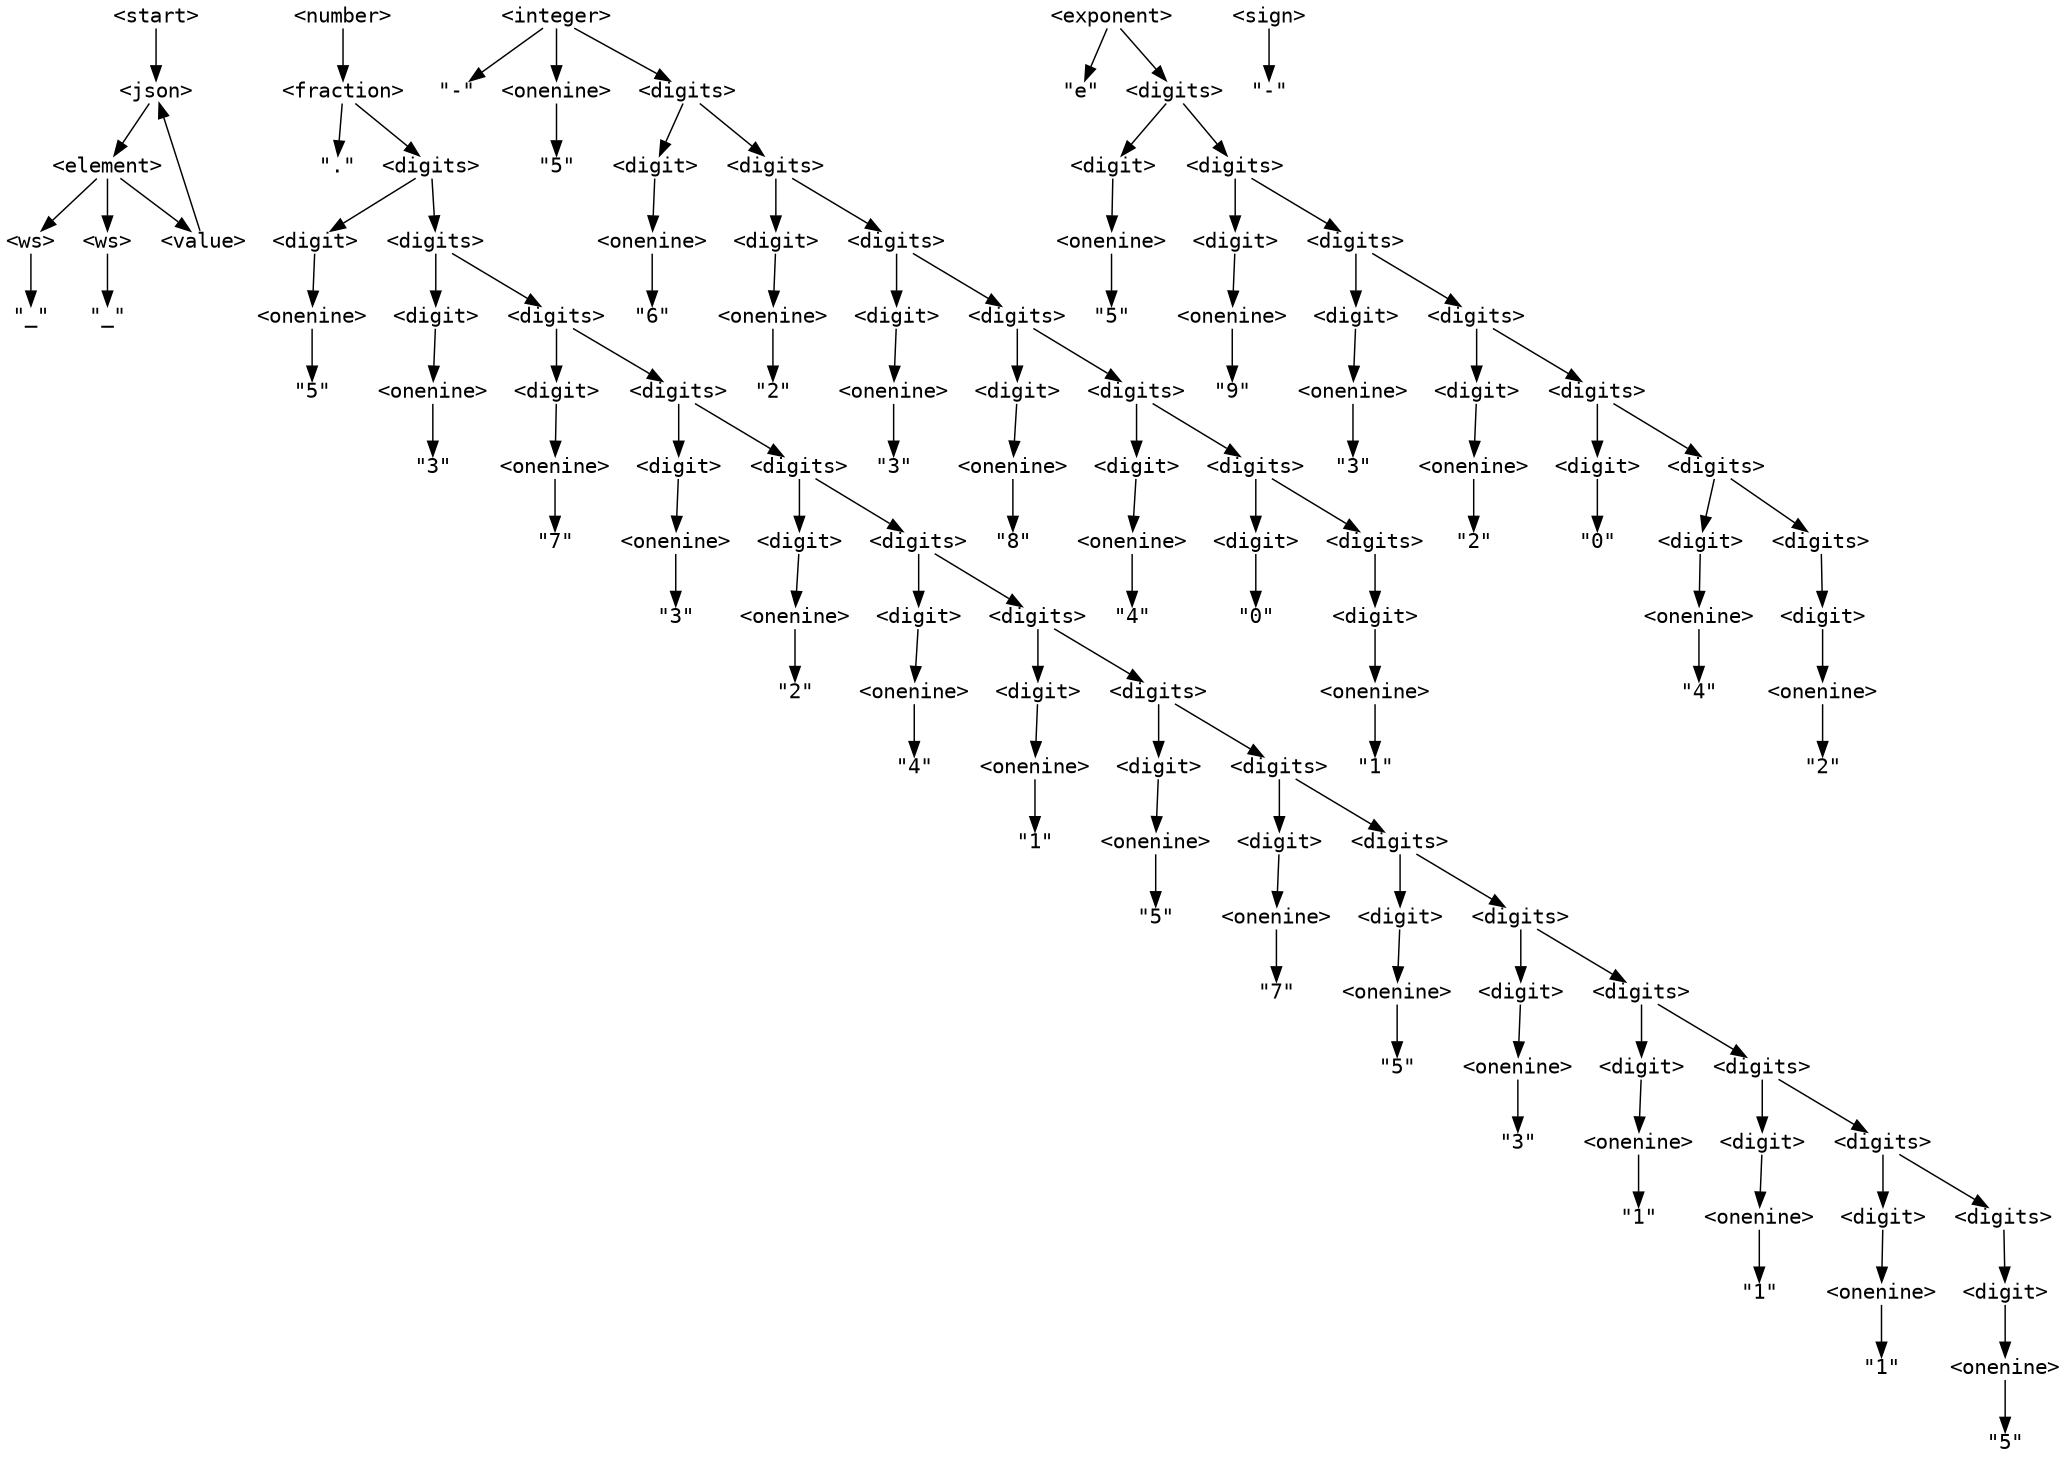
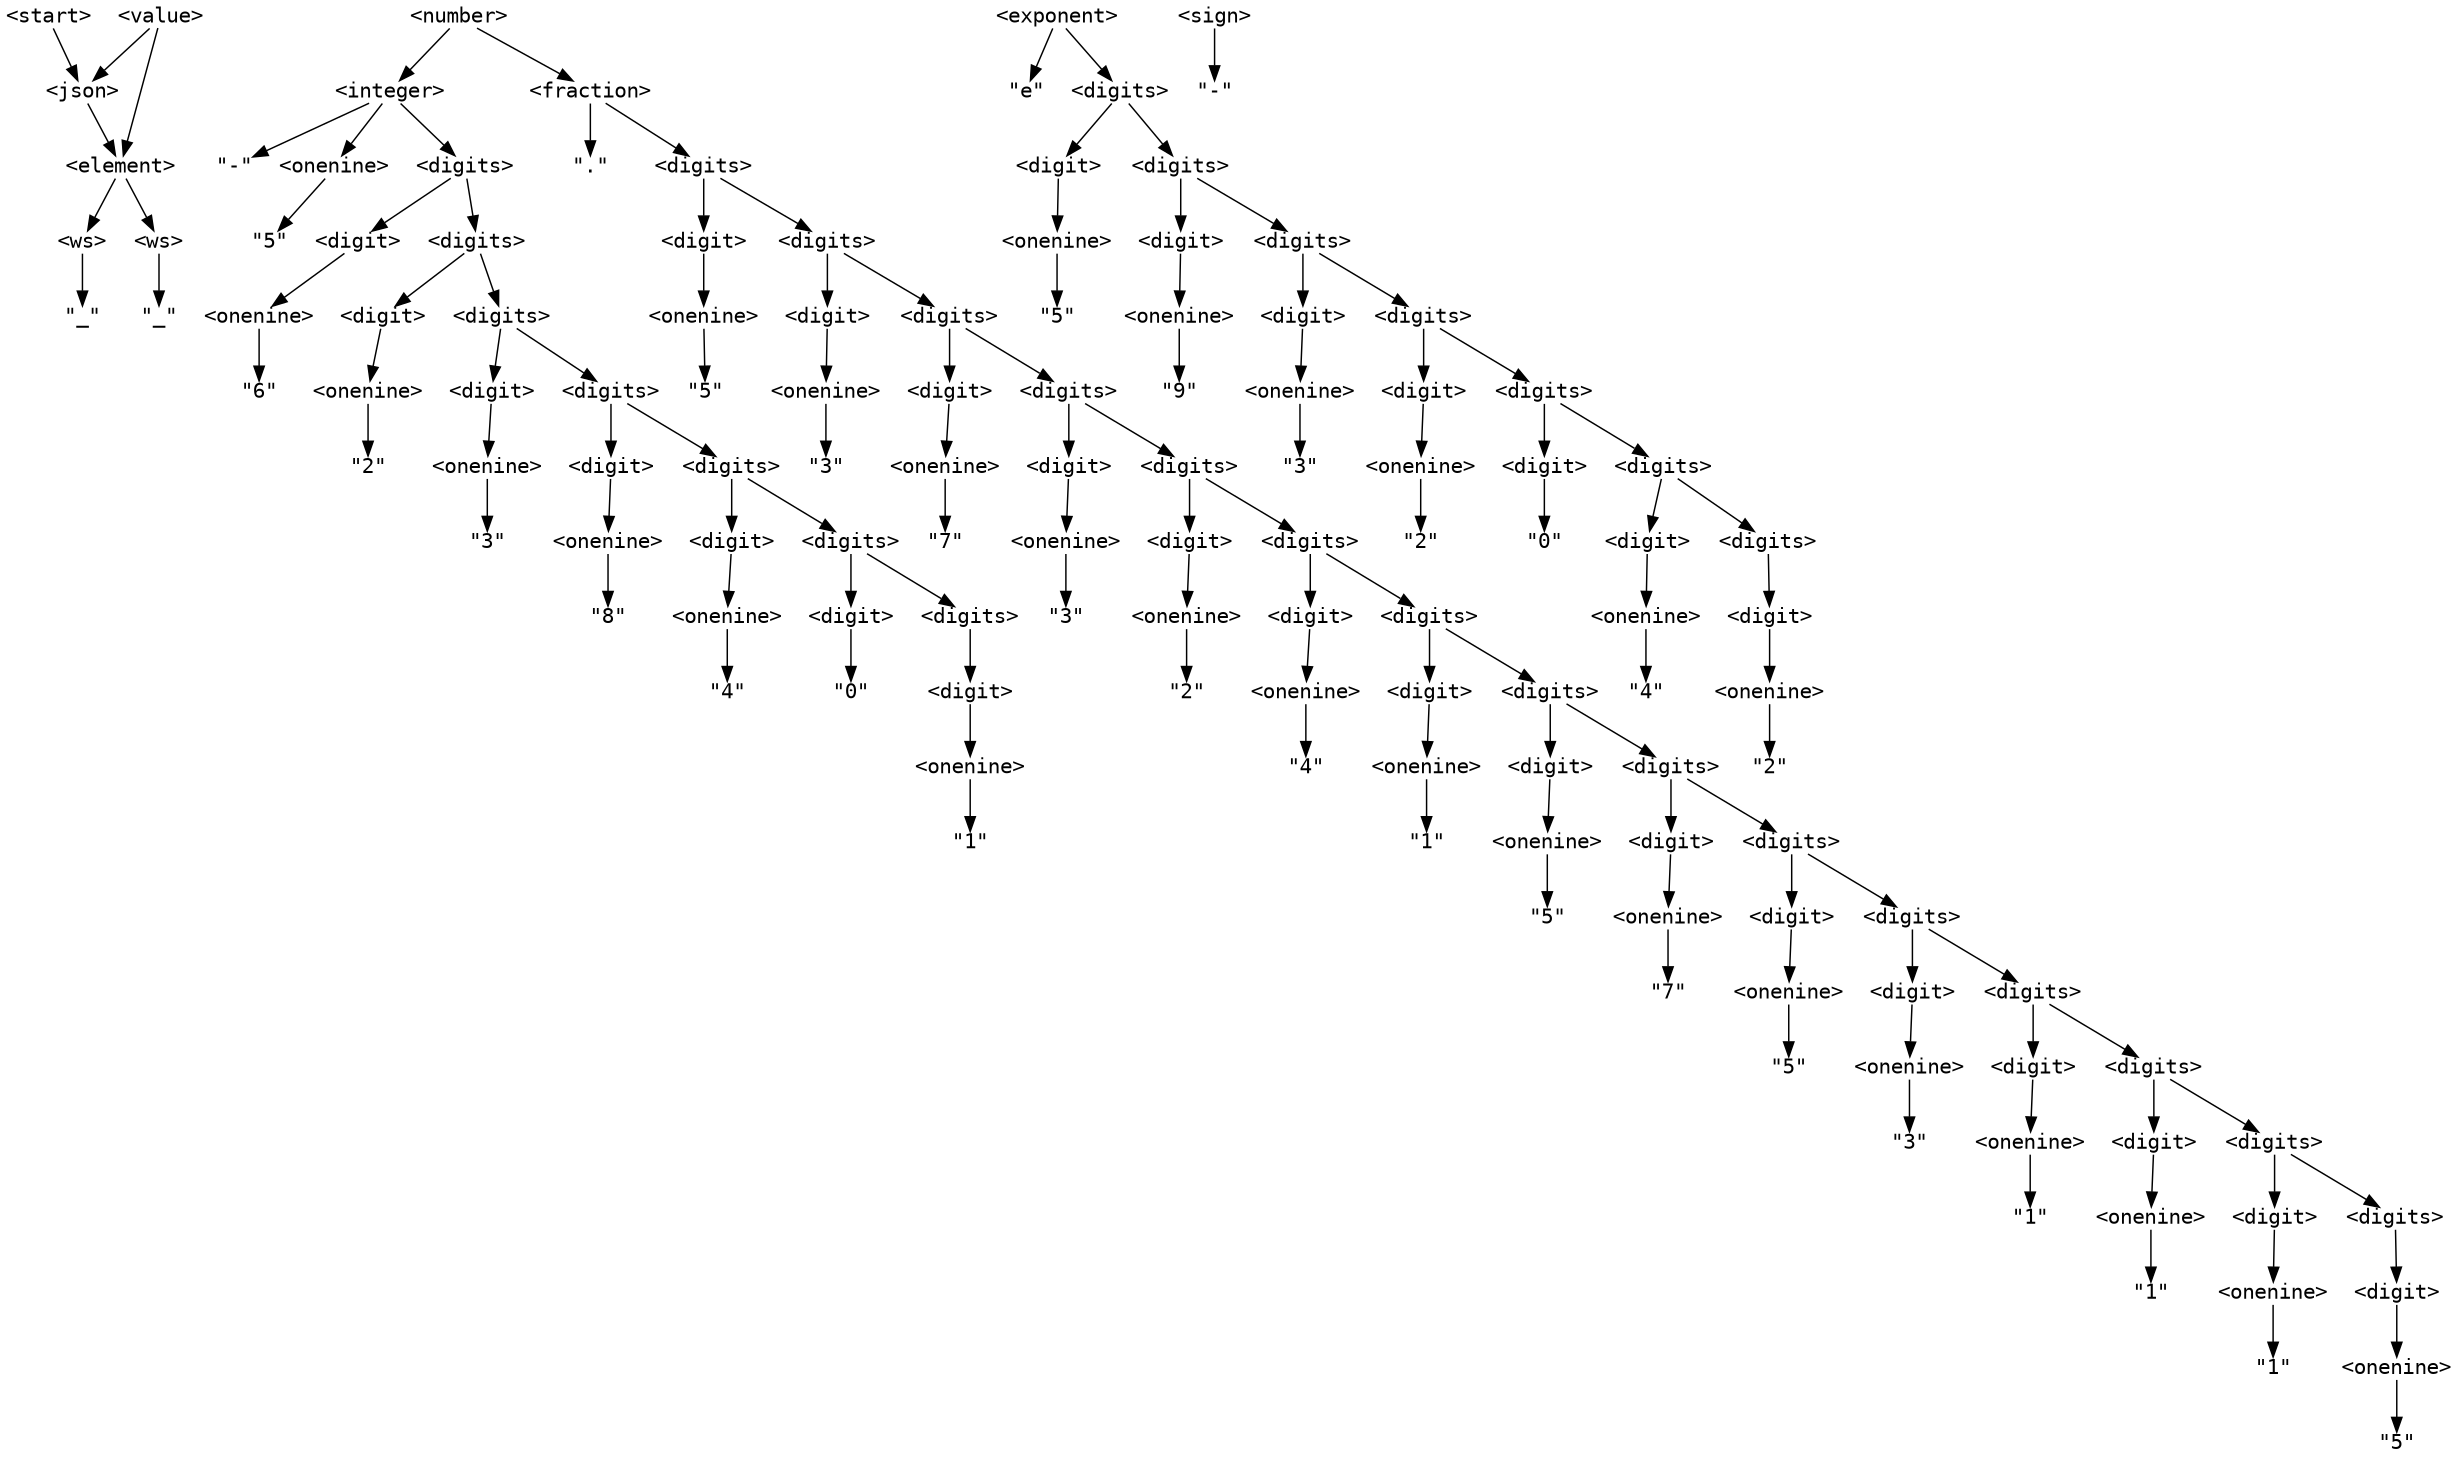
none -> (430, 49)
(149, 200) -> (143, 85)
